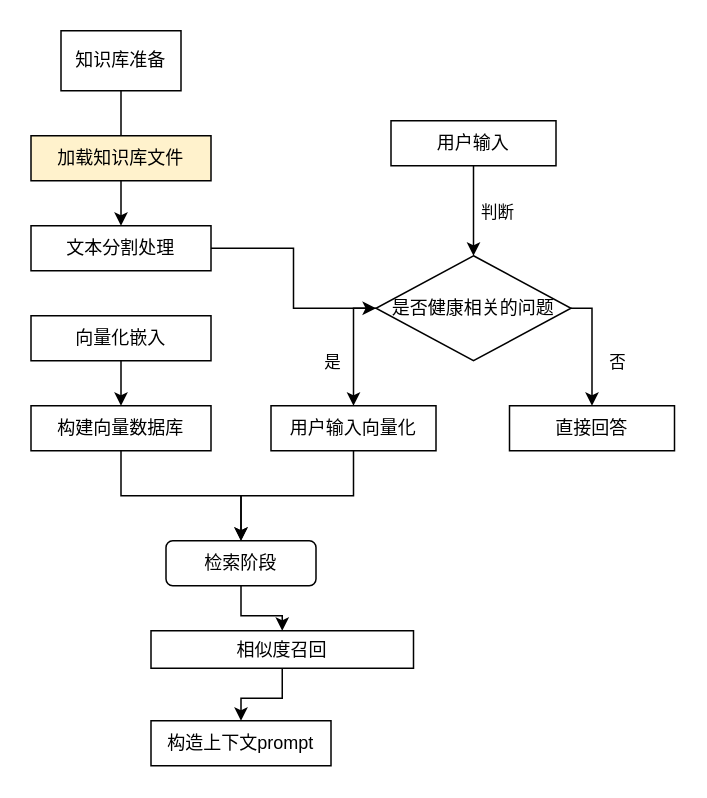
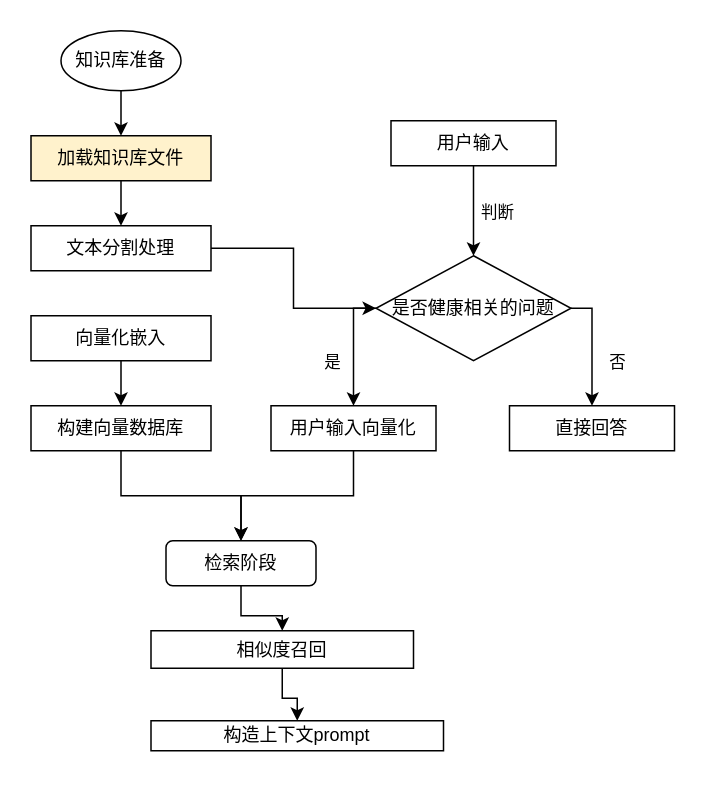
(121, 61) -> (121, 61)
(121, 128) -> (121, 124)
(241, 743) -> (297, 736)
